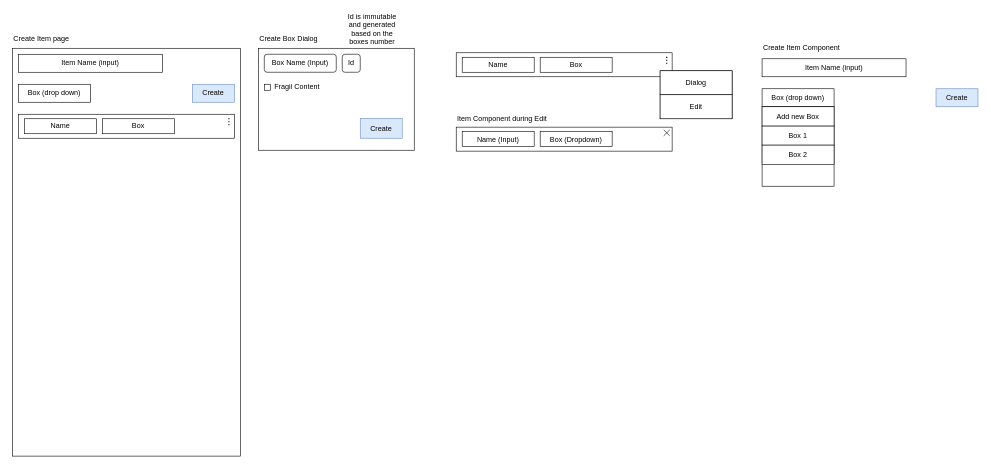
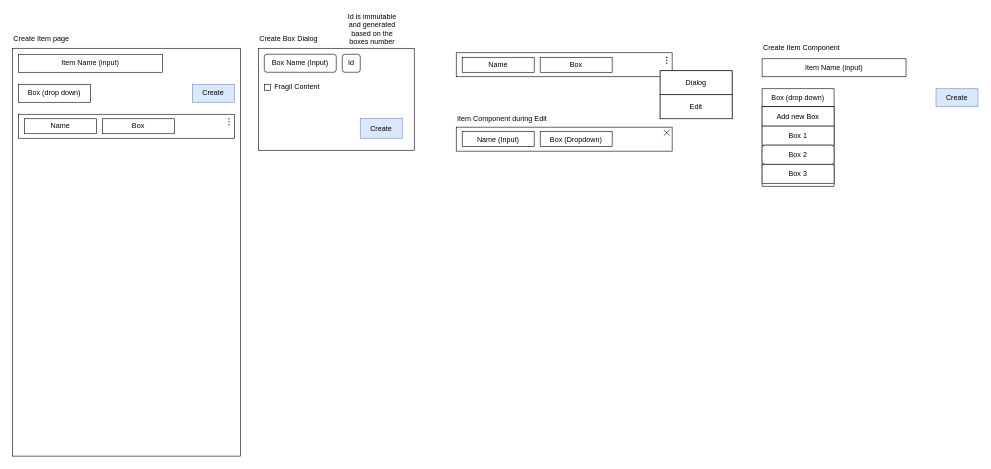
(798, 155) -> (798, 155)
none -> (798, 174)
